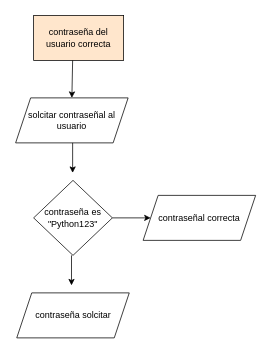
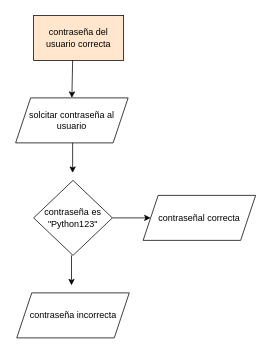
(72, 120) -> (72, 120)
(73, 315) -> (73, 315)
